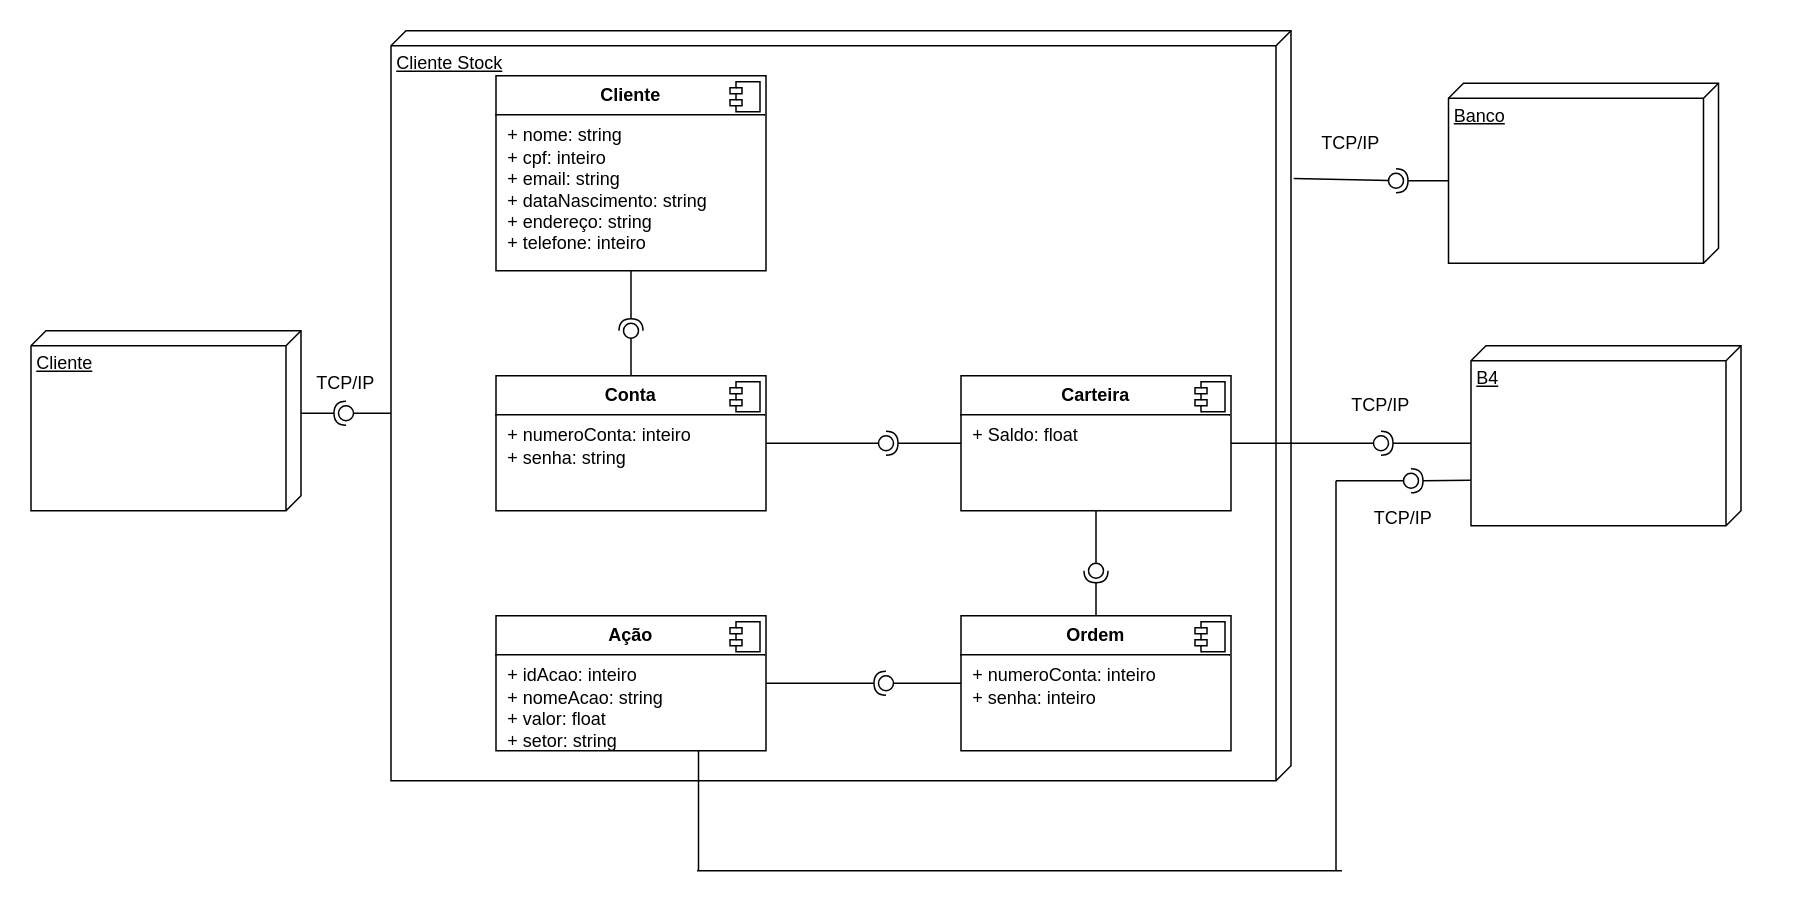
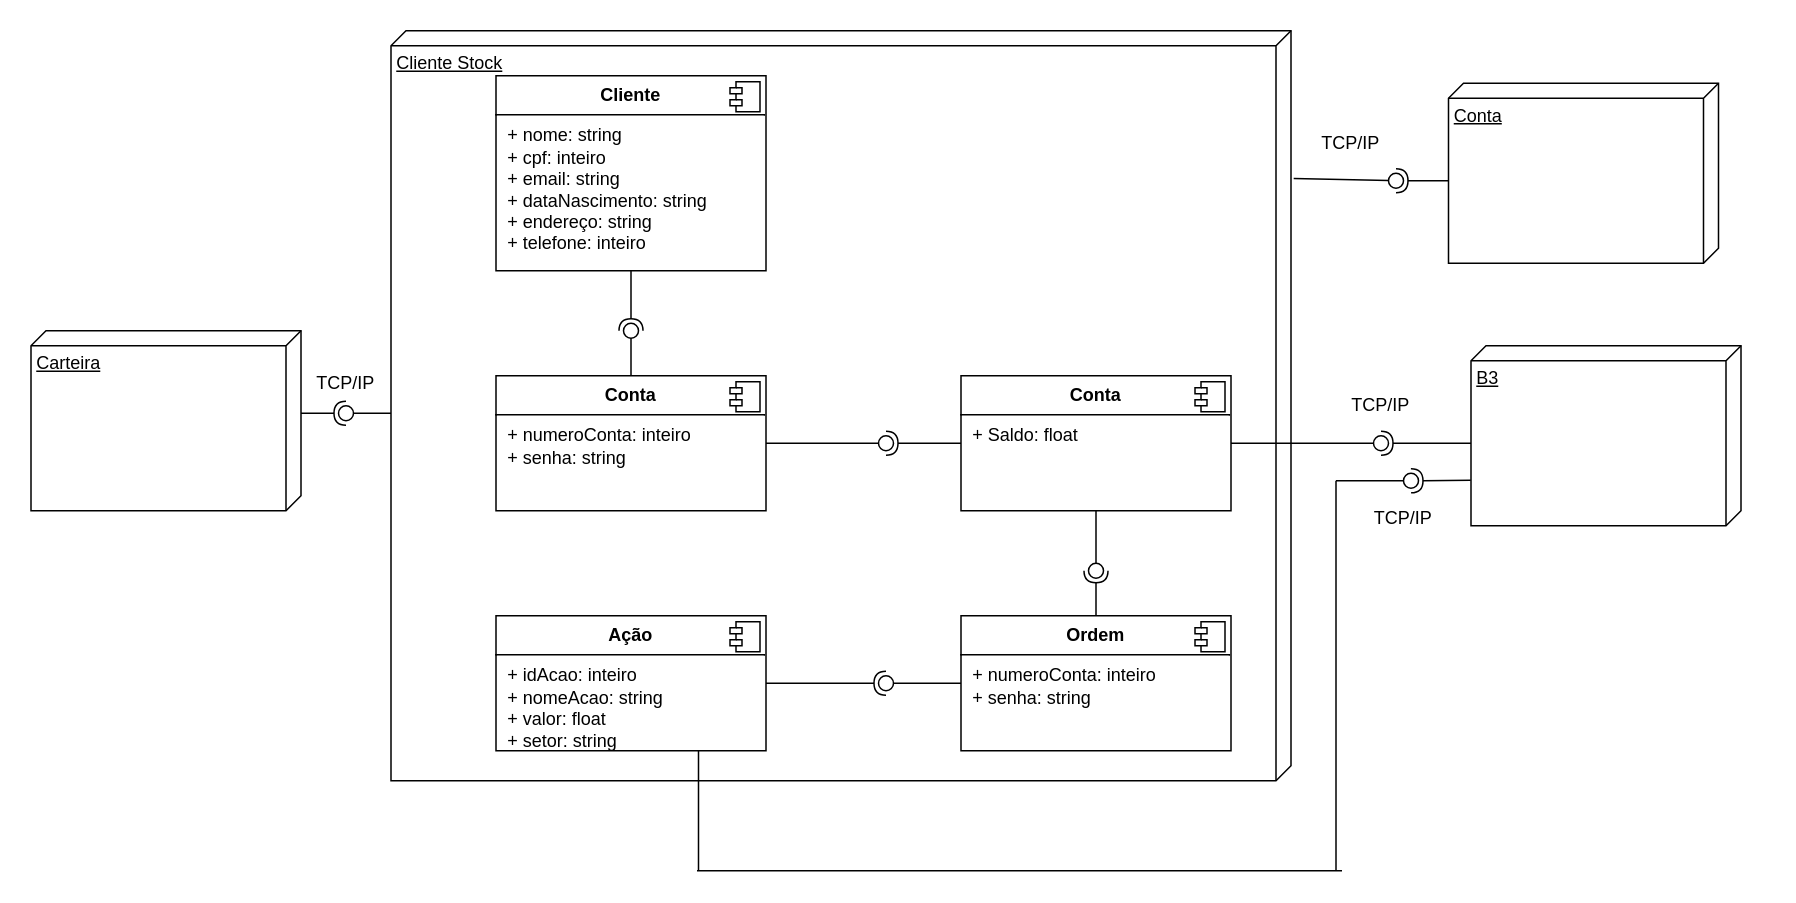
(1479, 117) -> (1479, 117)
(67, 364) -> (75, 364)
(1020, 376) -> (1020, 376)
(1487, 379) -> (1487, 379)
(1060, 616) -> (1060, 616)
